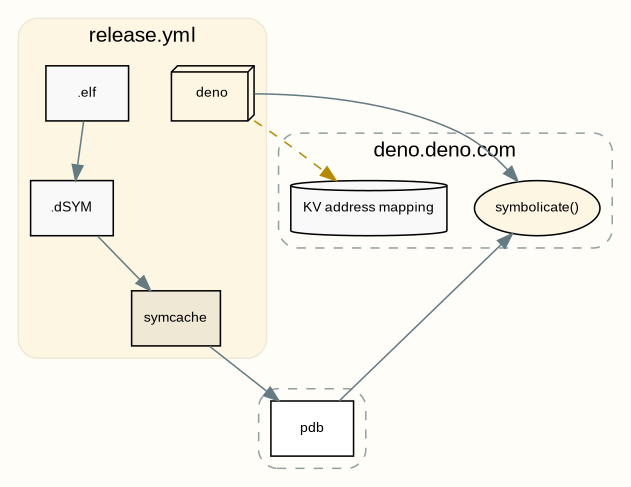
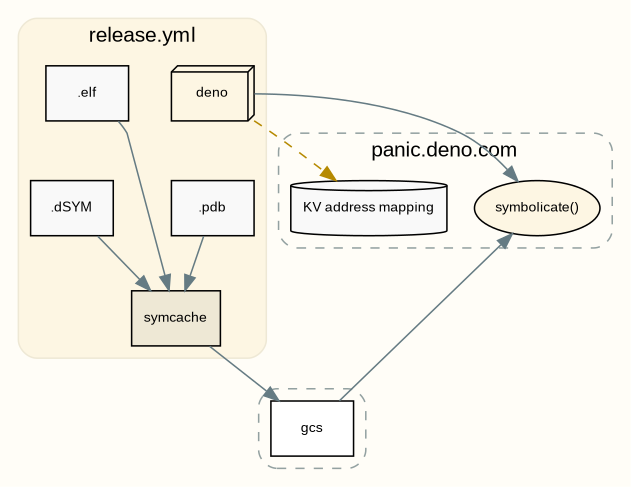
(81, 143) -> (144, 197)
(445, 151) -> (445, 151)
none -> (213, 208)
(312, 429) -> (312, 429)
